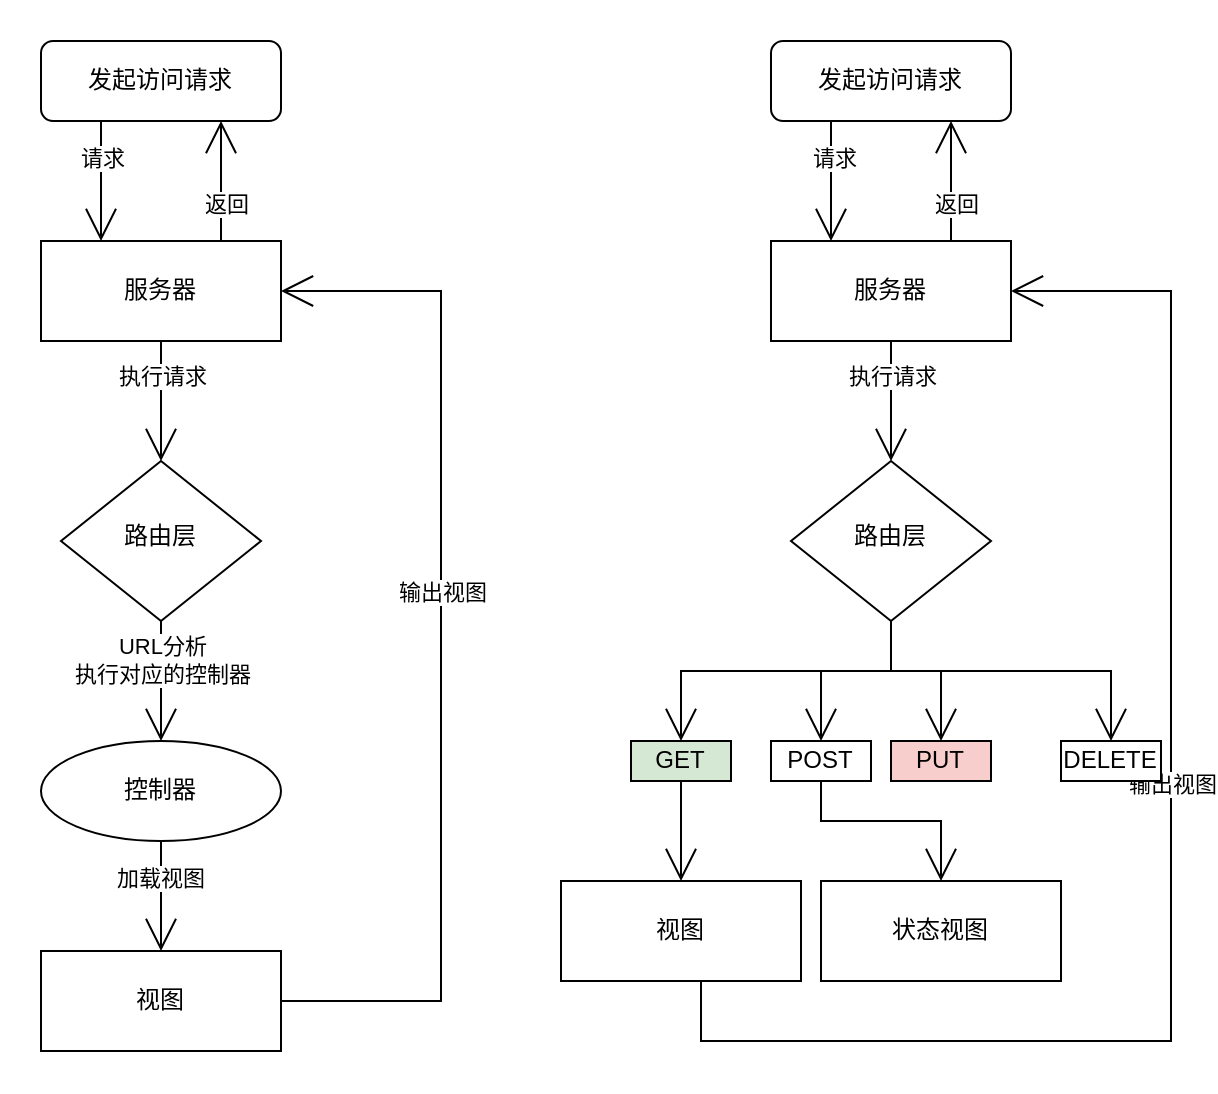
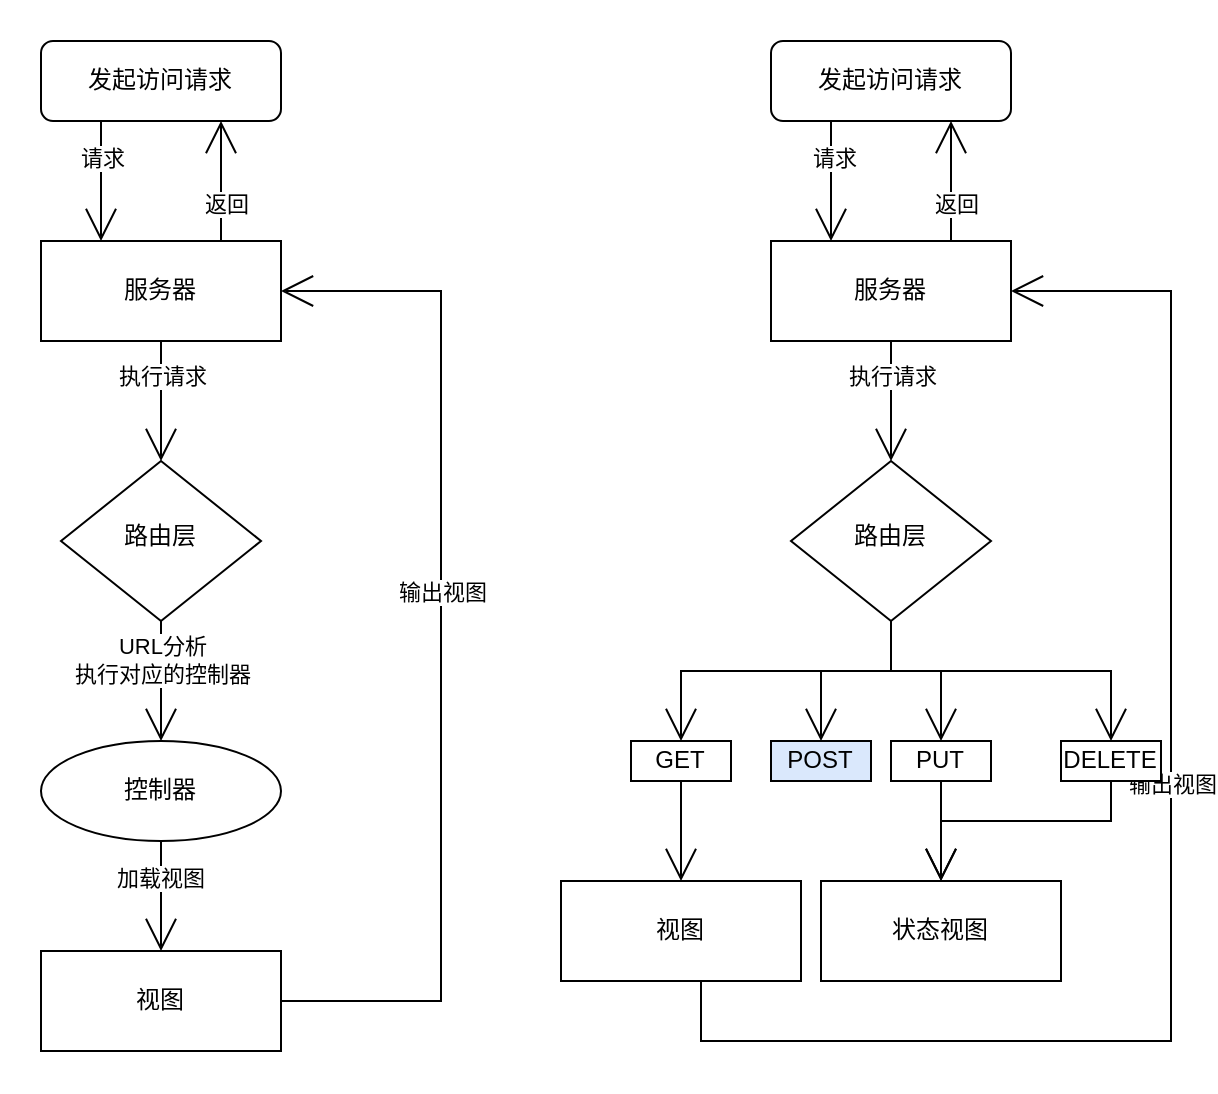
(681, 761) -> (681, 761)
(821, 761) -> (821, 761)
(941, 761) -> (941, 761)
none -> (941, 799)
(859, 821) -> none
none -> (1048, 821)
